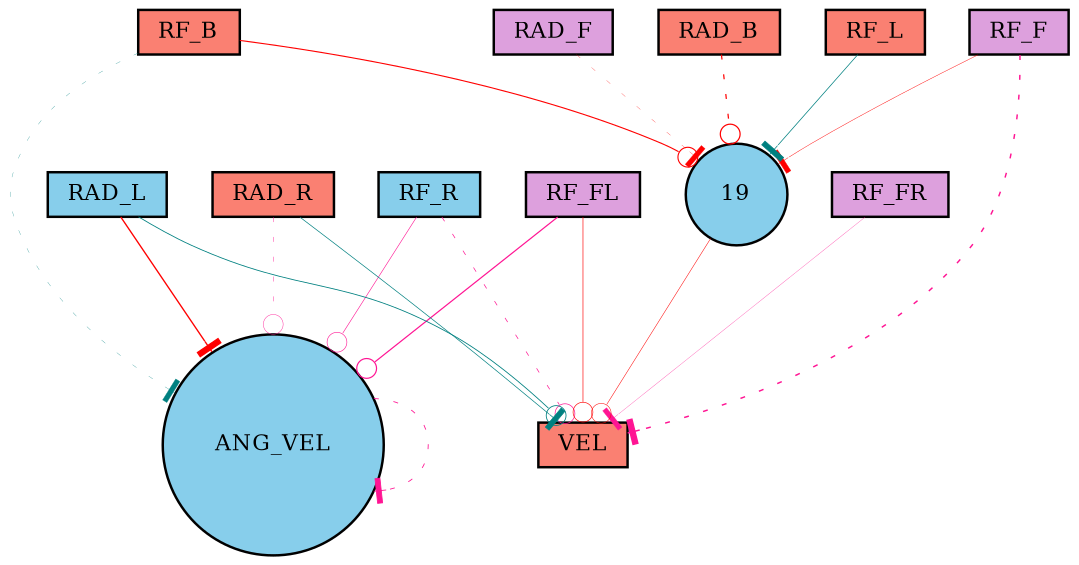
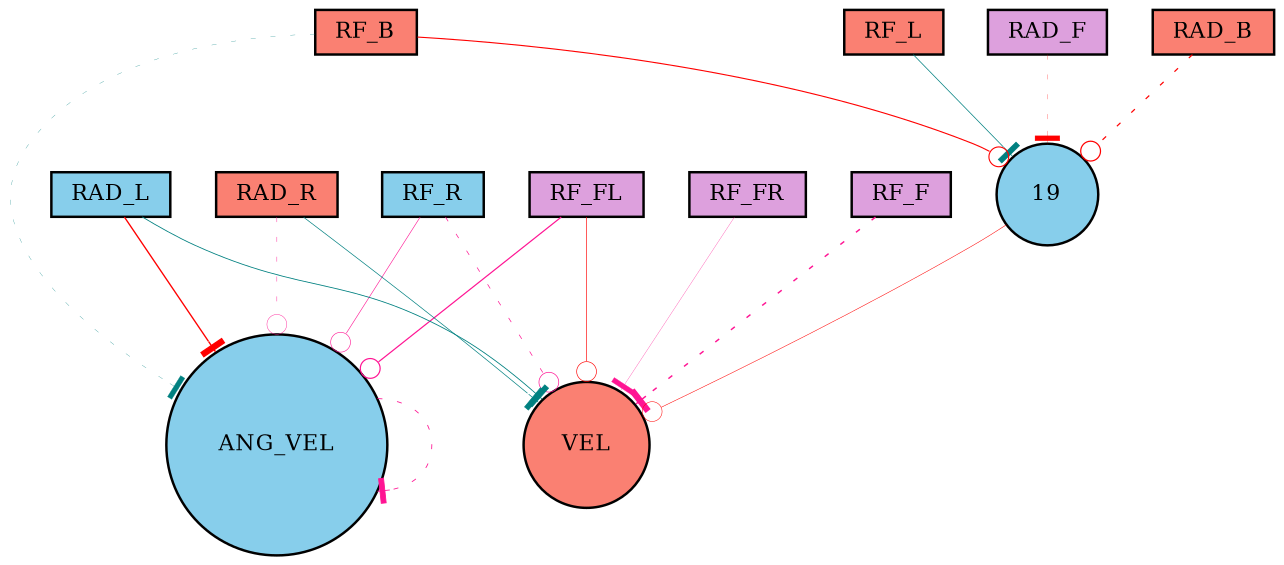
(882, 104) -> none
(342, 291) -> (344, 291)
(583, 445) -> (587, 445)
